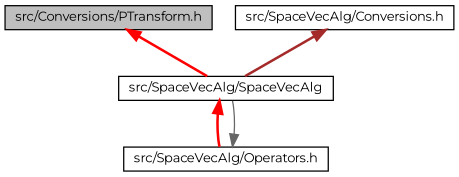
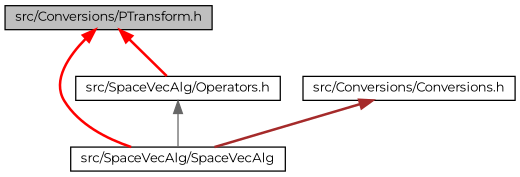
(345, 18) -> (409, 88)
(218, 130) -> (148, 58)
